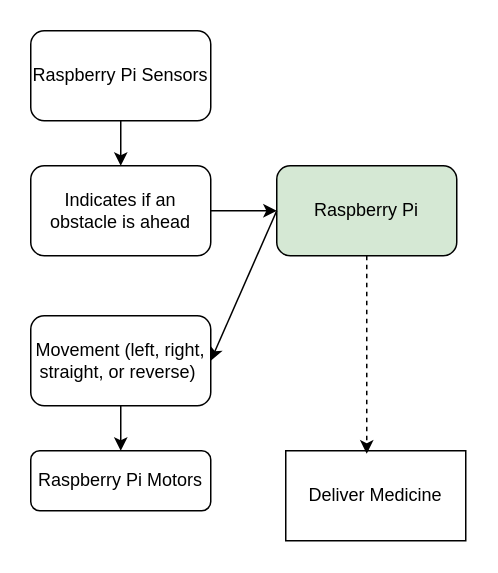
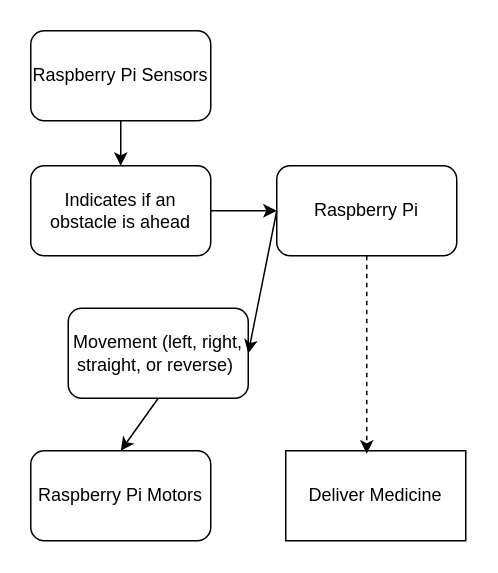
(367, 211) -> (367, 211)
(121, 361) -> (158, 353)
(121, 481) -> (121, 496)
